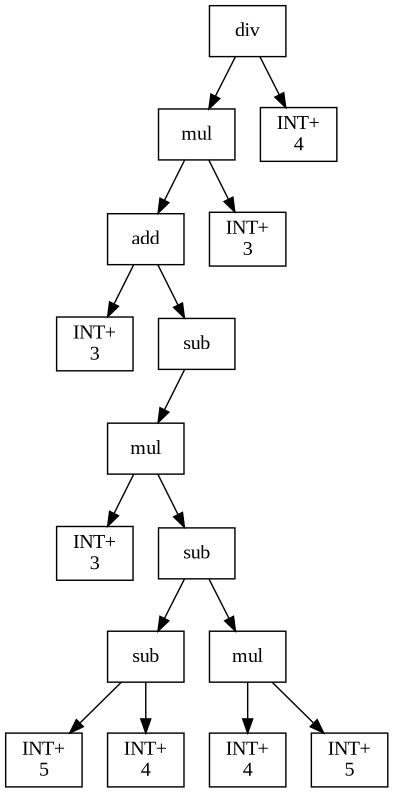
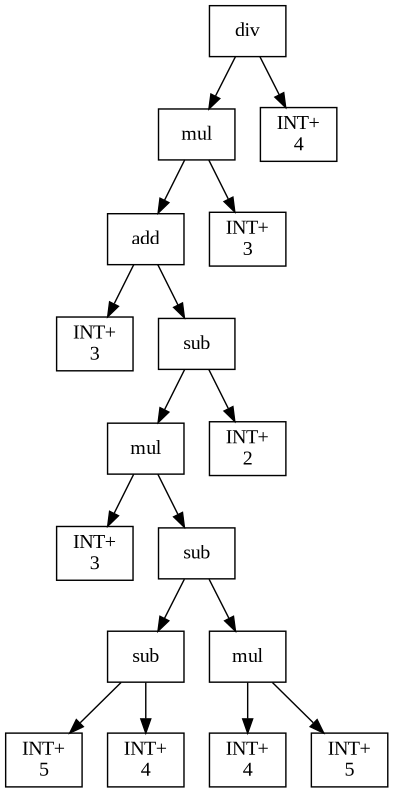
none -> (248, 449)
